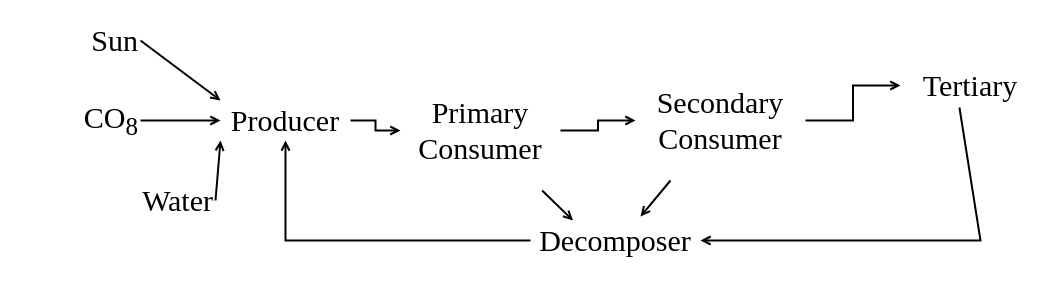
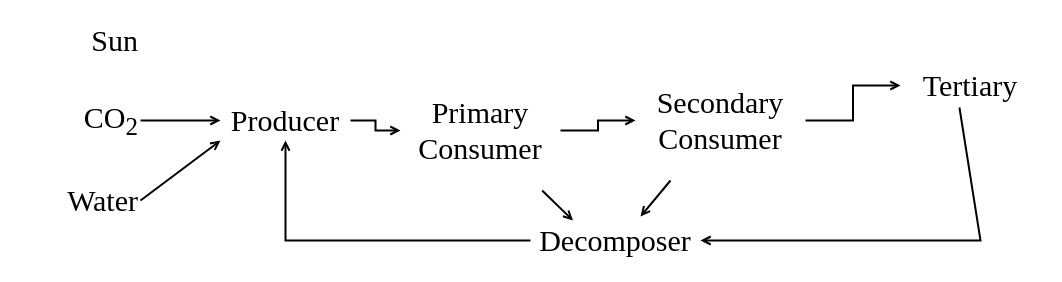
(178, 69) -> none
(113, 121) -> (113, 121)
(156, 201) -> (81, 201)
